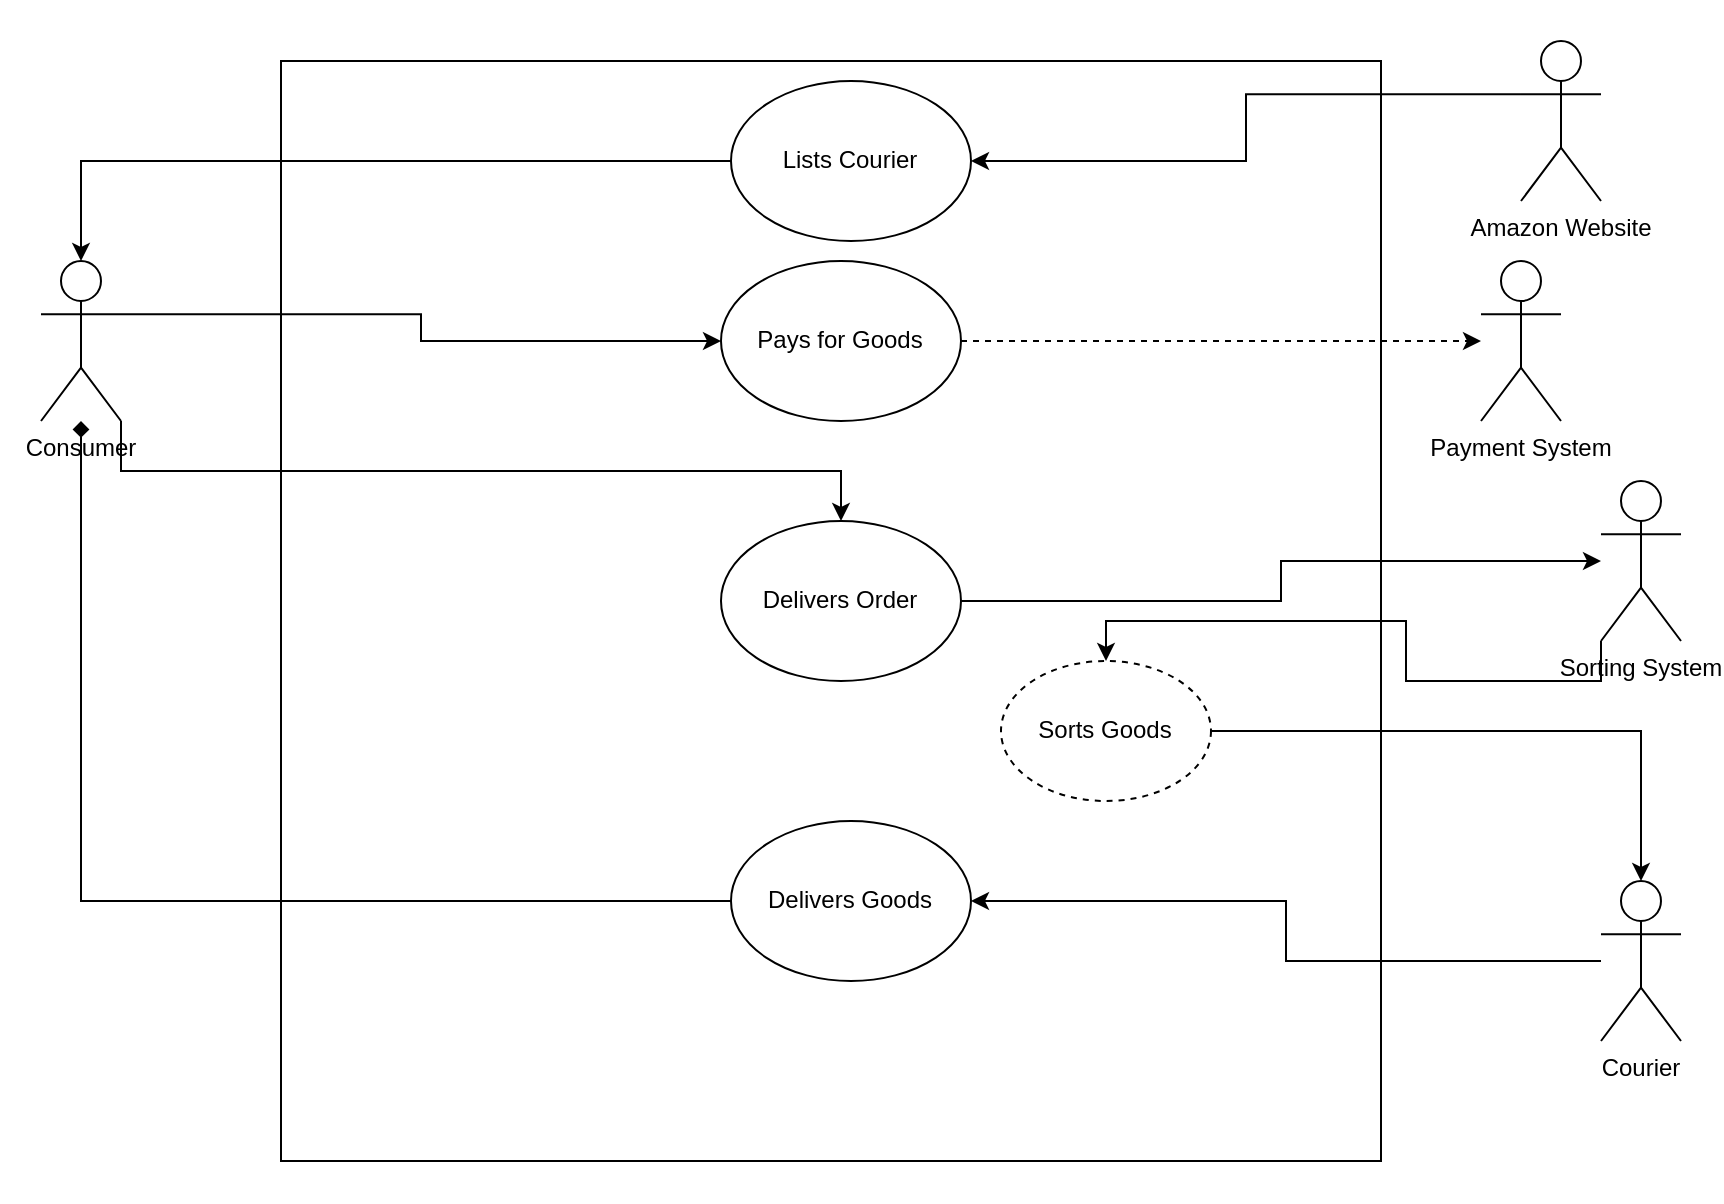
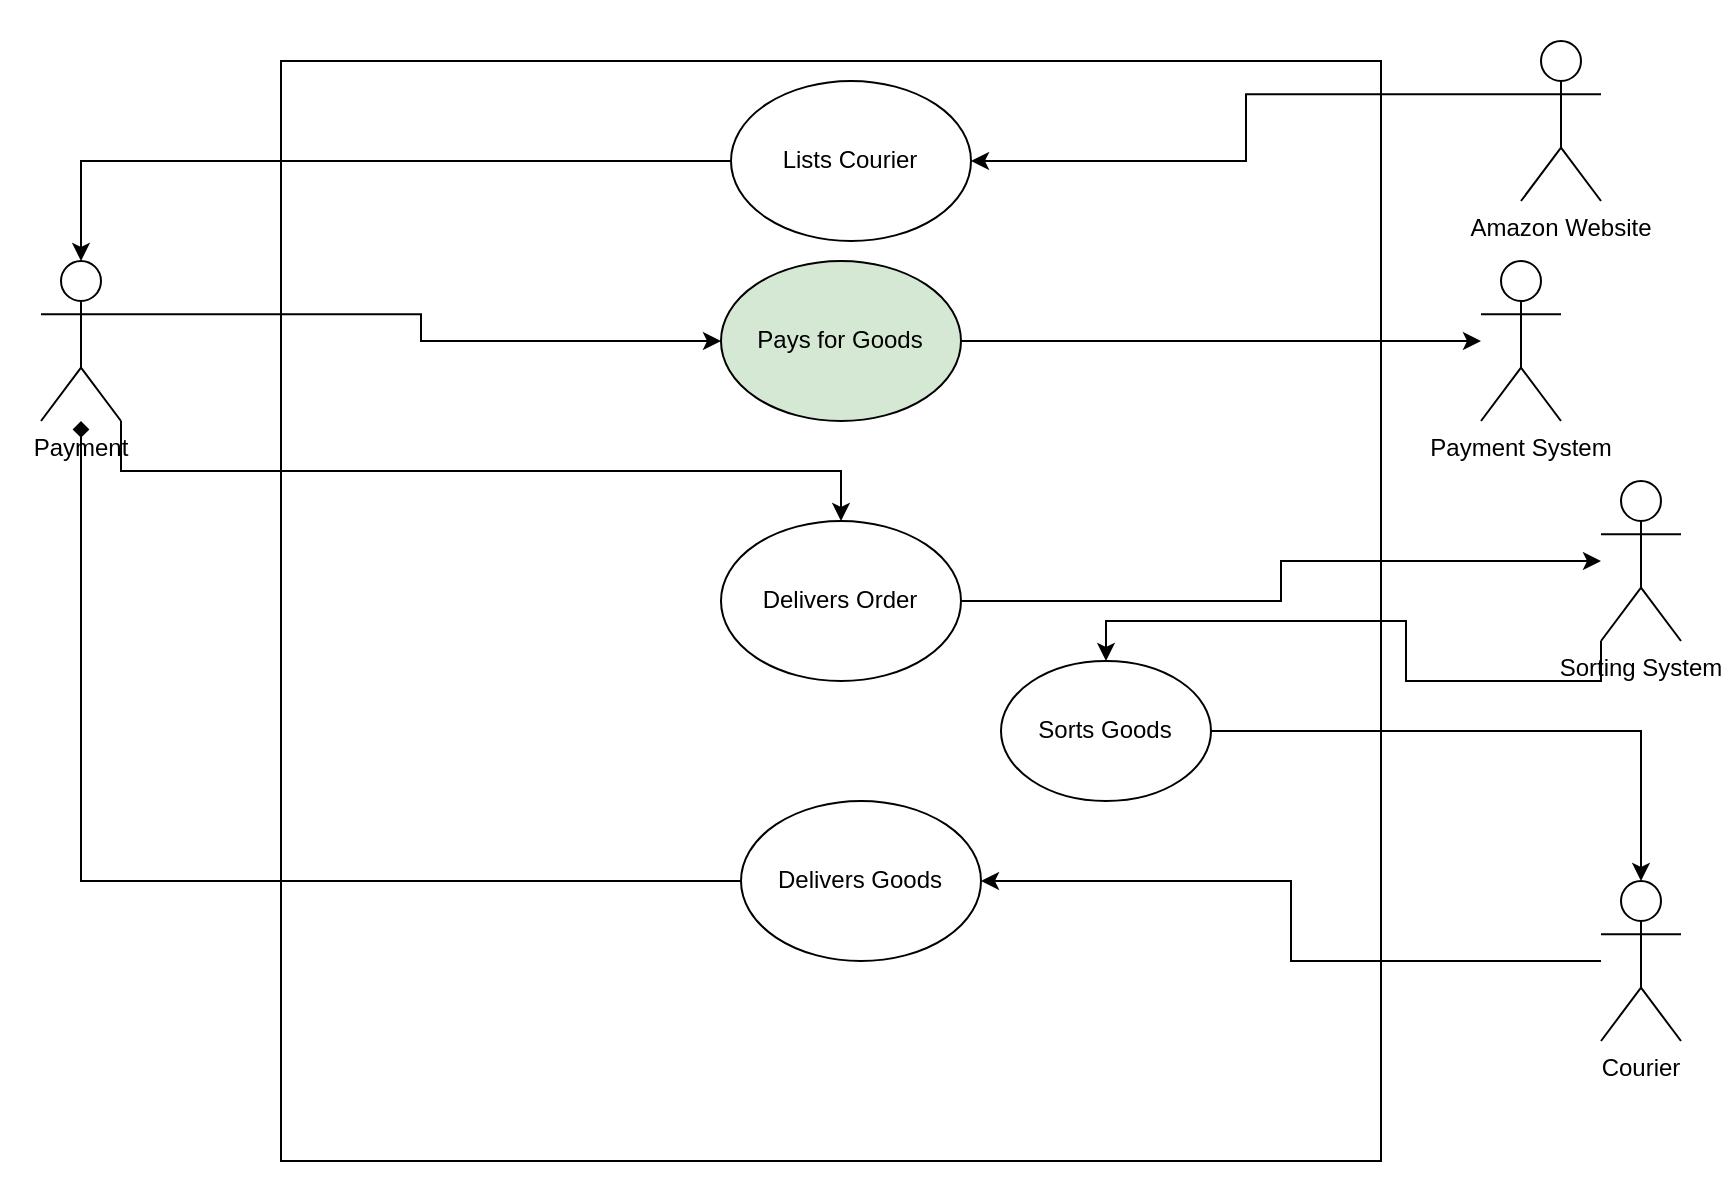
(841, 341) -> (841, 341)
(1214, 341) -> (1214, 341)
(82, 449) -> (82, 449)
(1106, 731) -> (1106, 731)
(851, 901) -> (861, 881)
